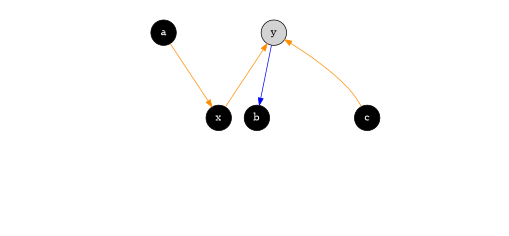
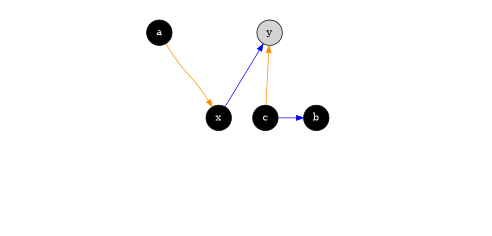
(266, 72) -> (287, 118)
(244, 78) -> (242, 78)
